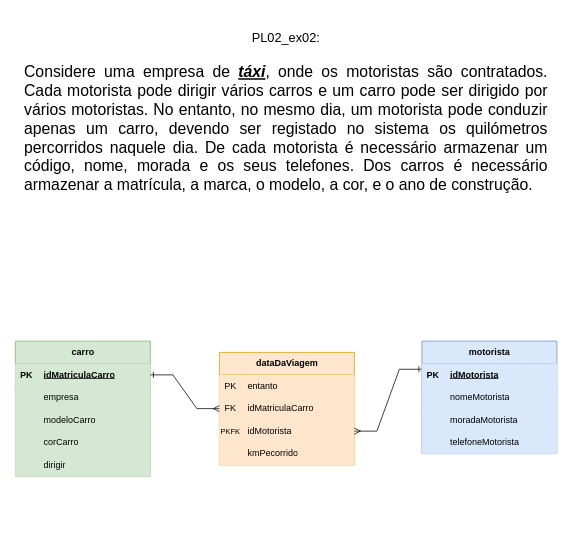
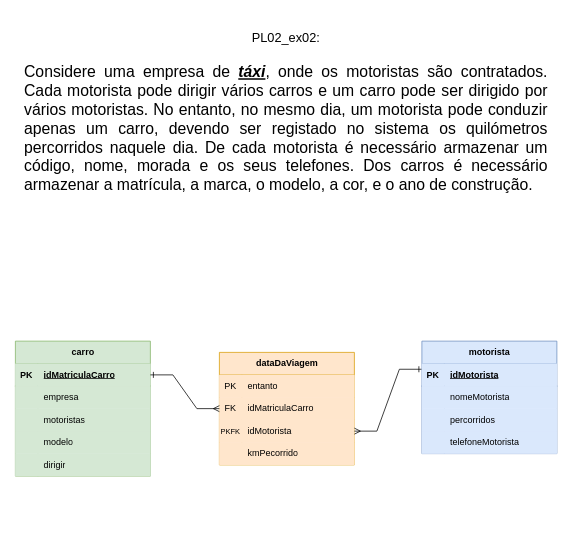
(70, 420) -> (68, 420)
(487, 420) -> (477, 420)
(64, 442) -> (58, 442)
